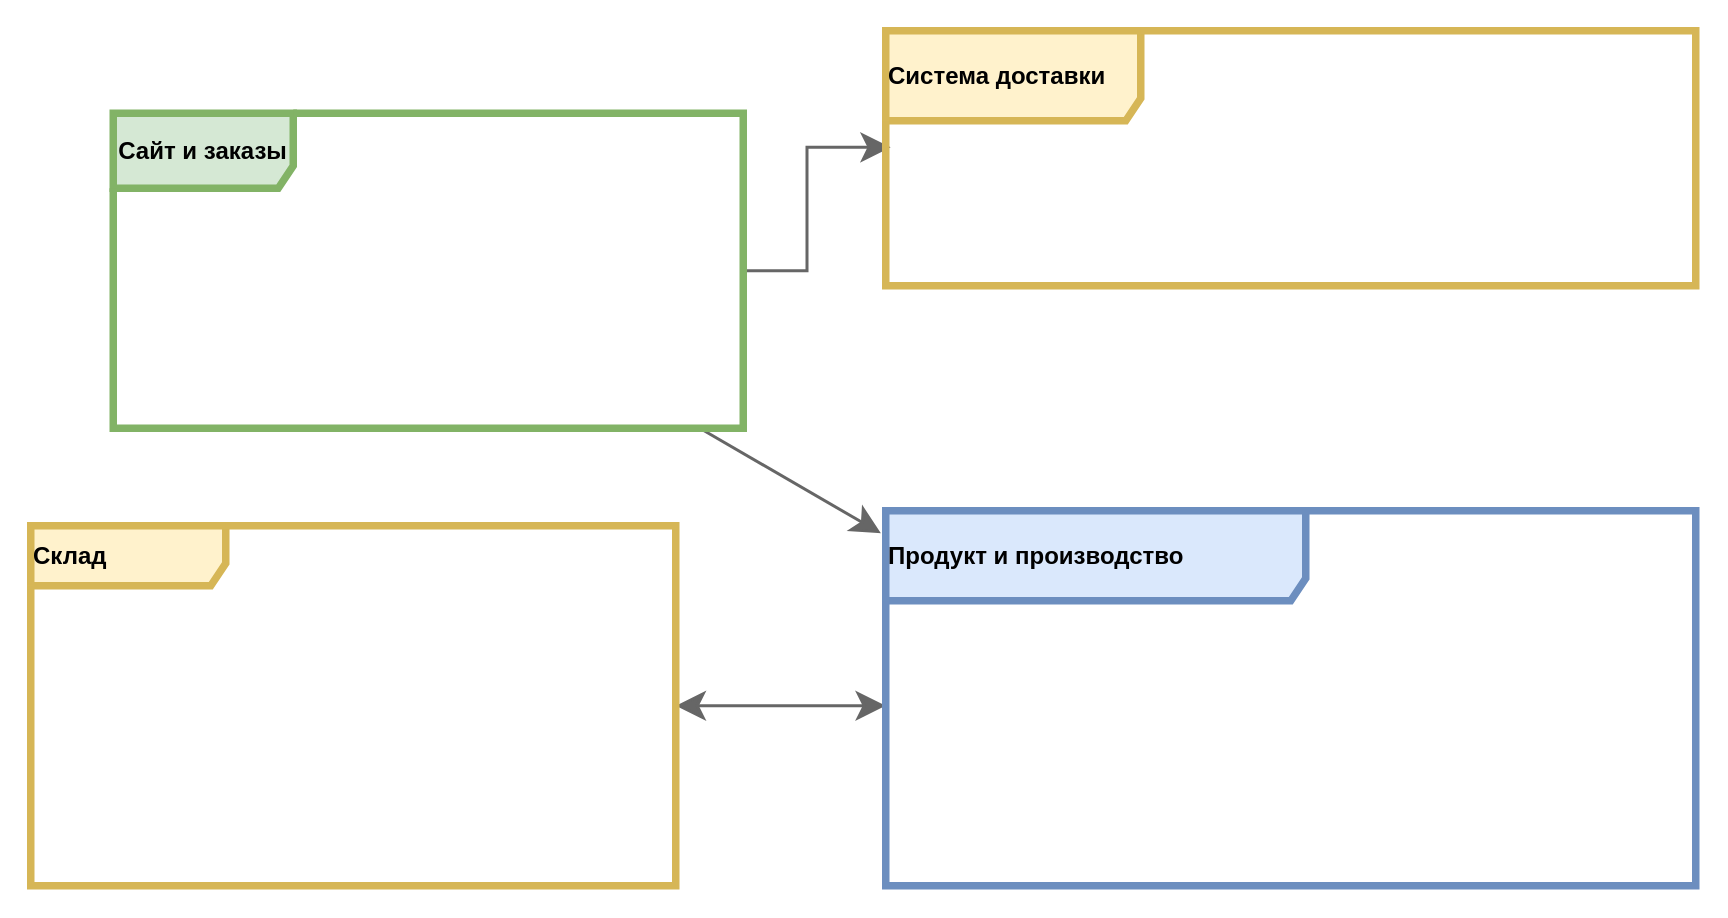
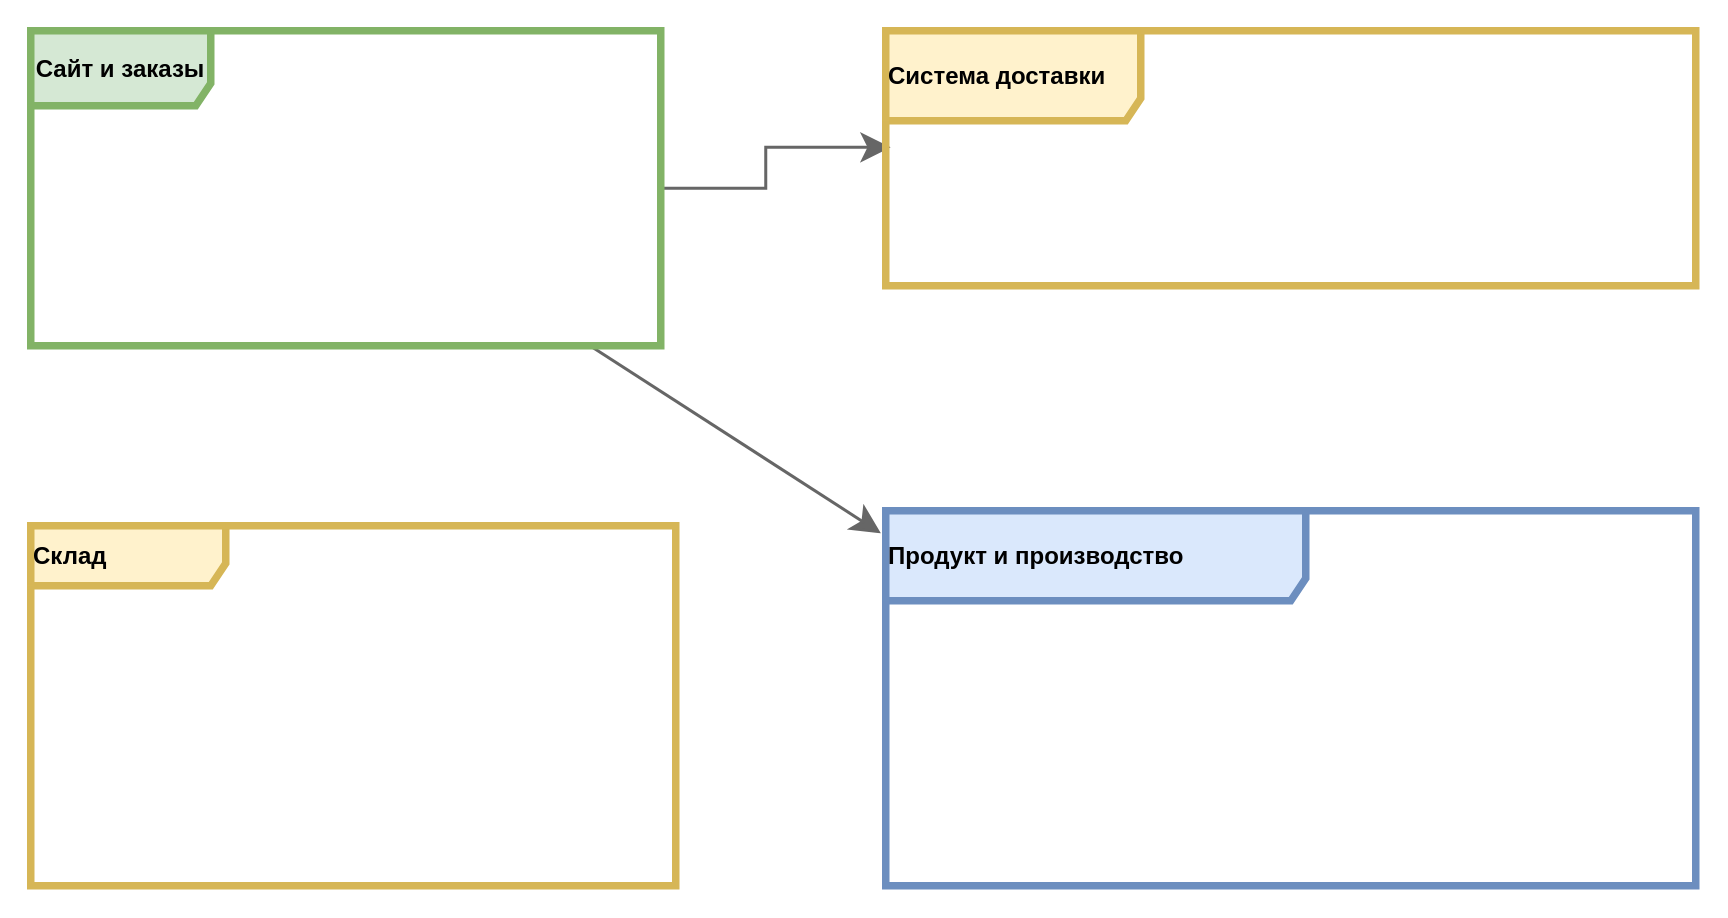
(428, 271) -> (346, 188)
(780, 706) -> none
